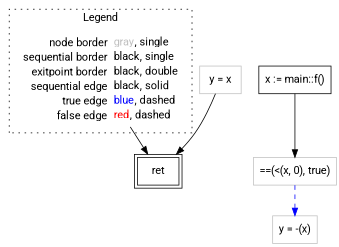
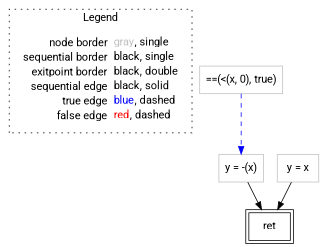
(295, 80) -> none
(137, 138) -> (253, 192)
